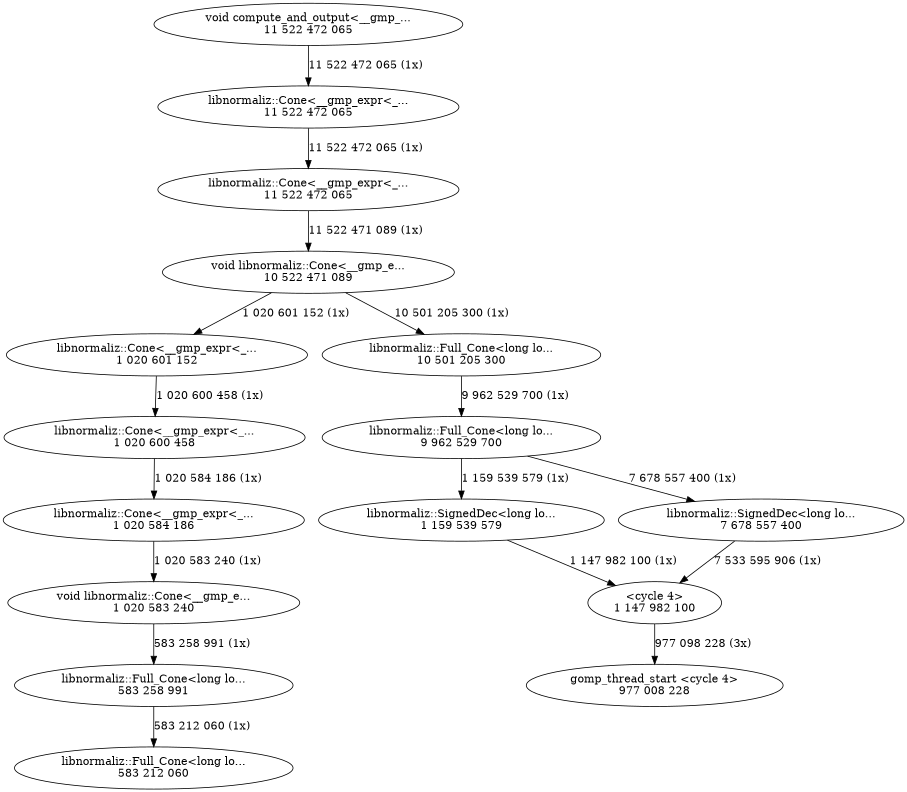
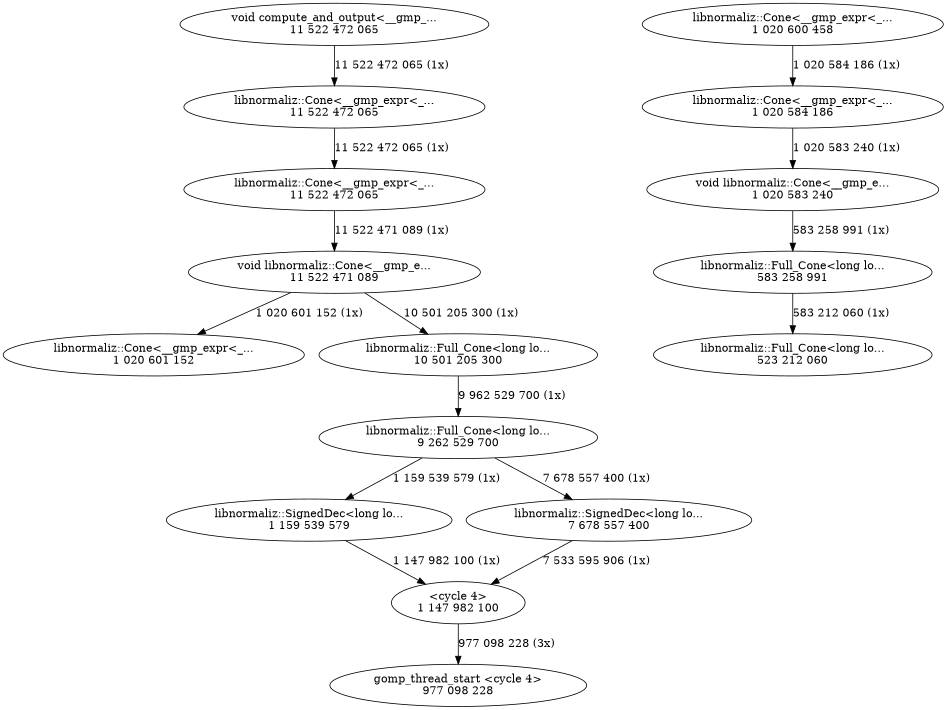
(308, 272) -> (334, 272)
(156, 392) -> none
(461, 437) -> (458, 437)
(655, 685) -> (458, 685)
(154, 768) -> (793, 355)
